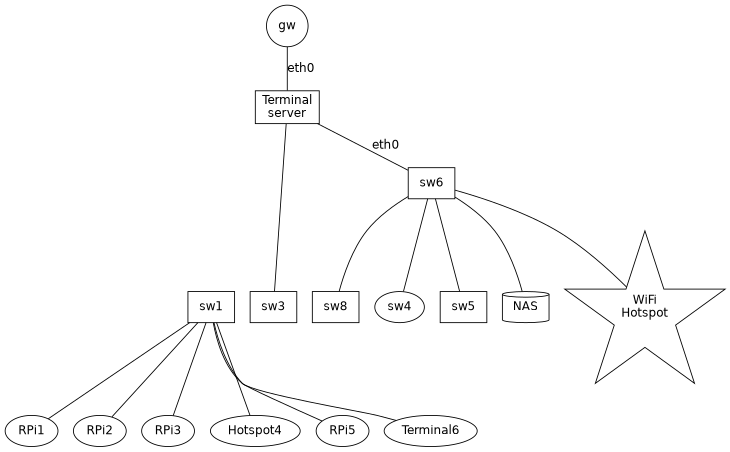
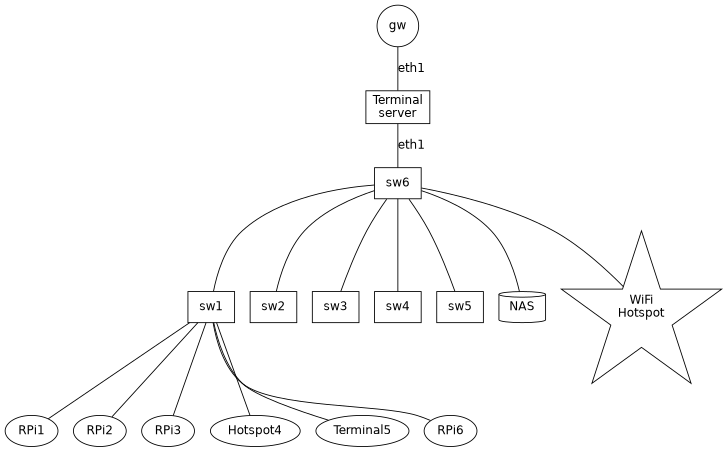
(301, 69) -> (412, 69)
(386, 146) -> (412, 146)
(280, 208) -> (360, 244)
none -> (273, 210)
(336, 307) -> (273, 307)
(400, 307) -> (398, 307)
(343, 431) -> (362, 431)
(431, 431) -> (451, 431)
